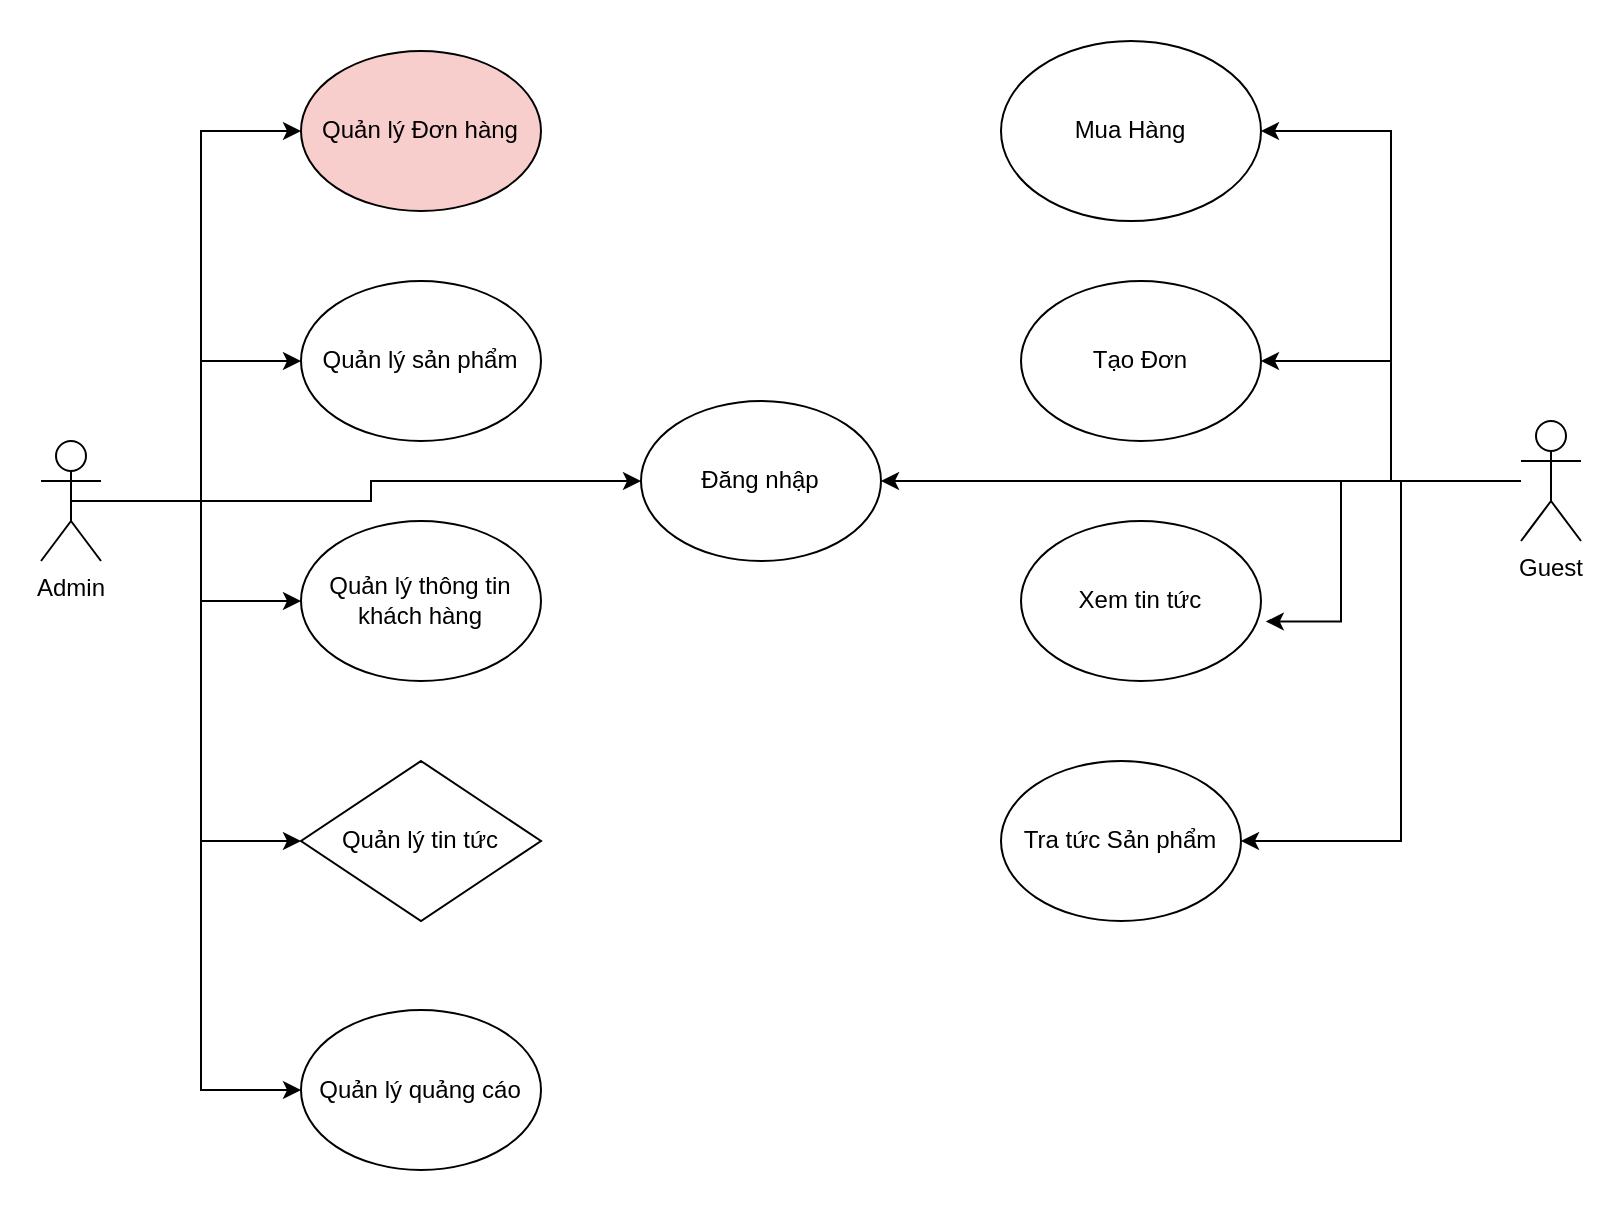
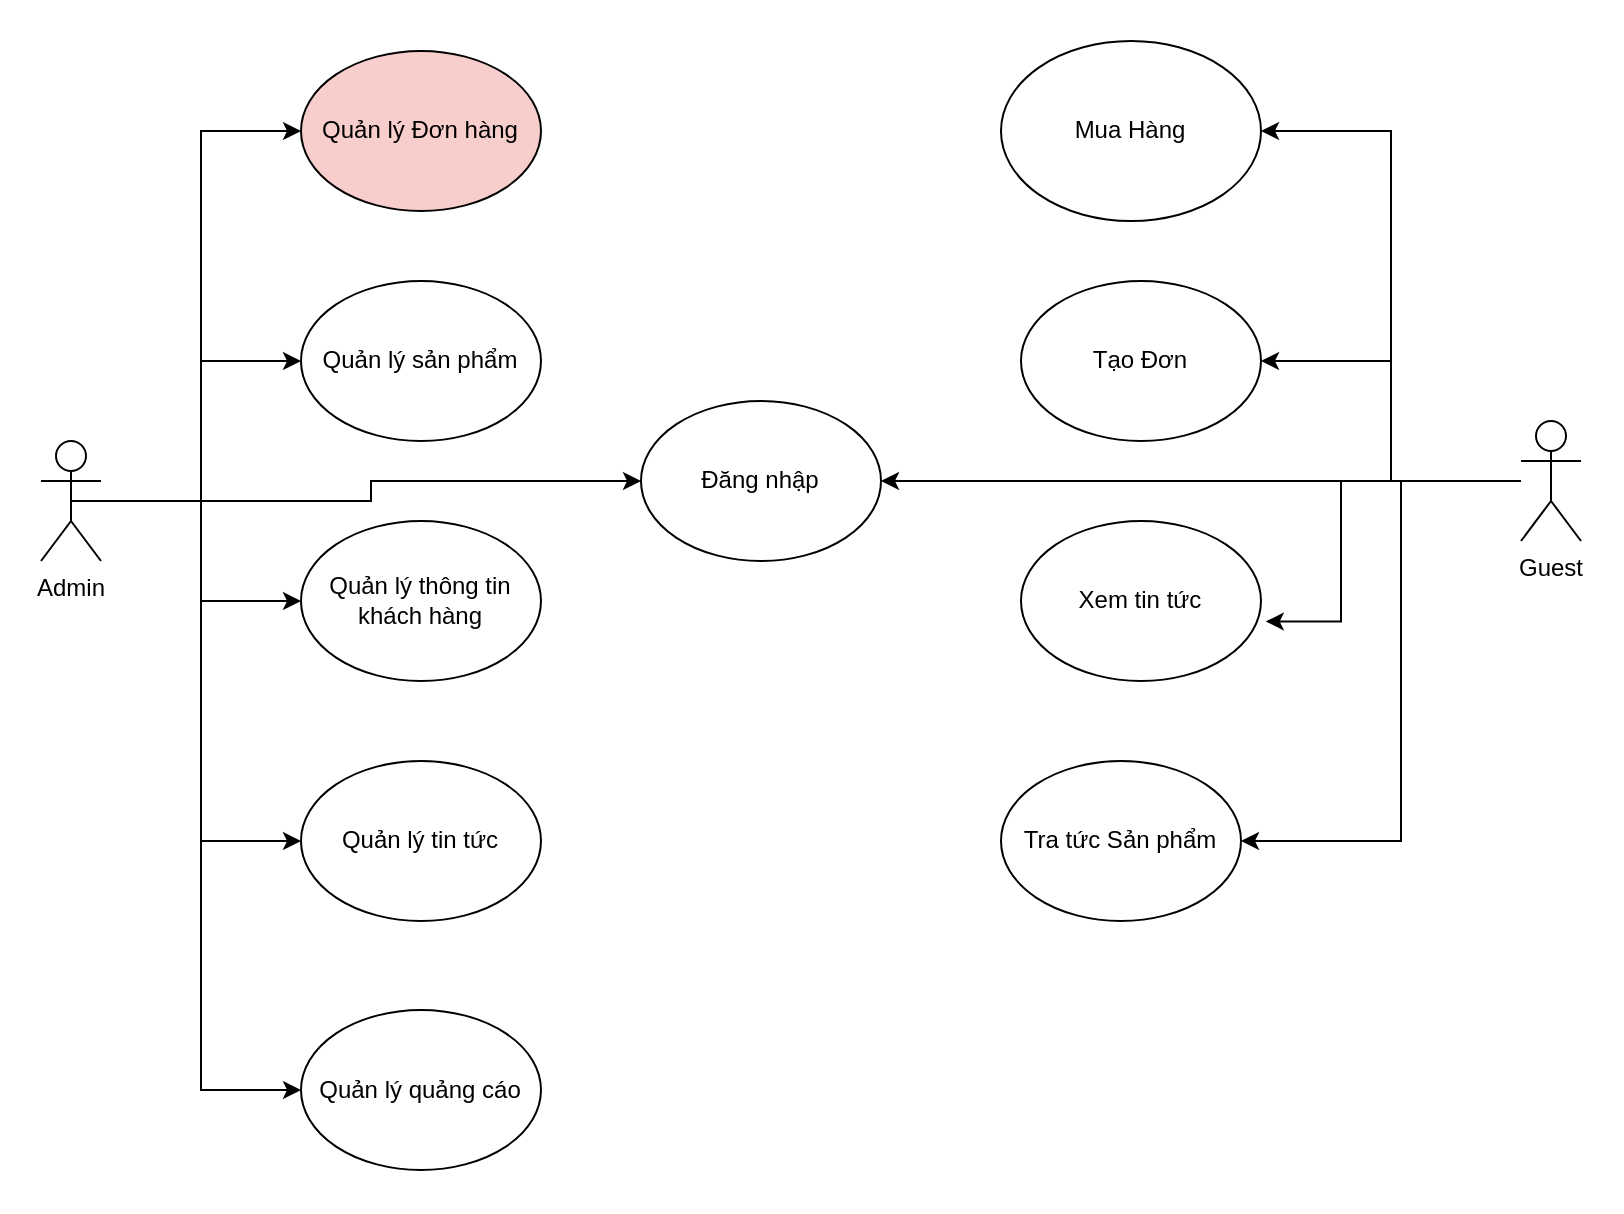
(421, 841) -> (421, 841)
